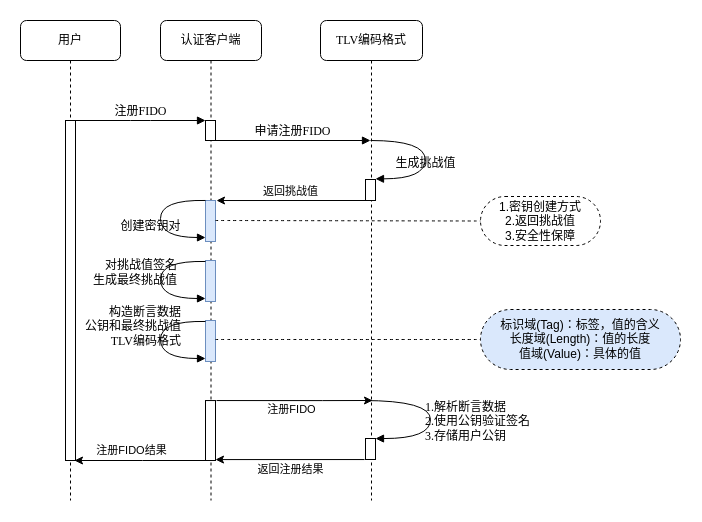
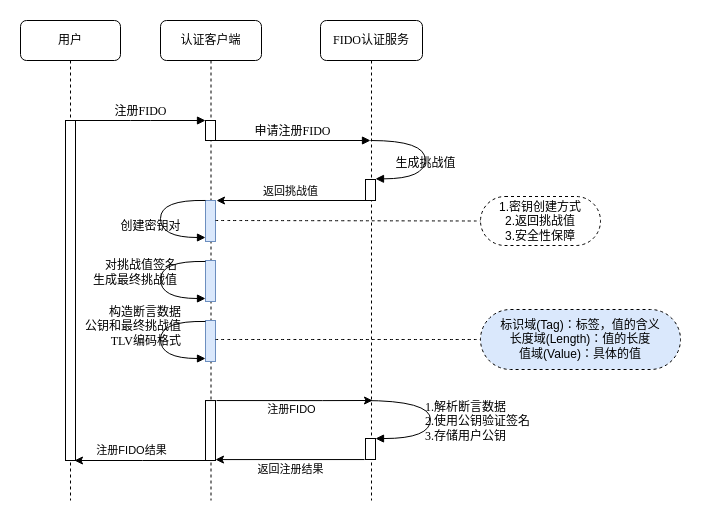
(372, 41) -> (372, 41)
